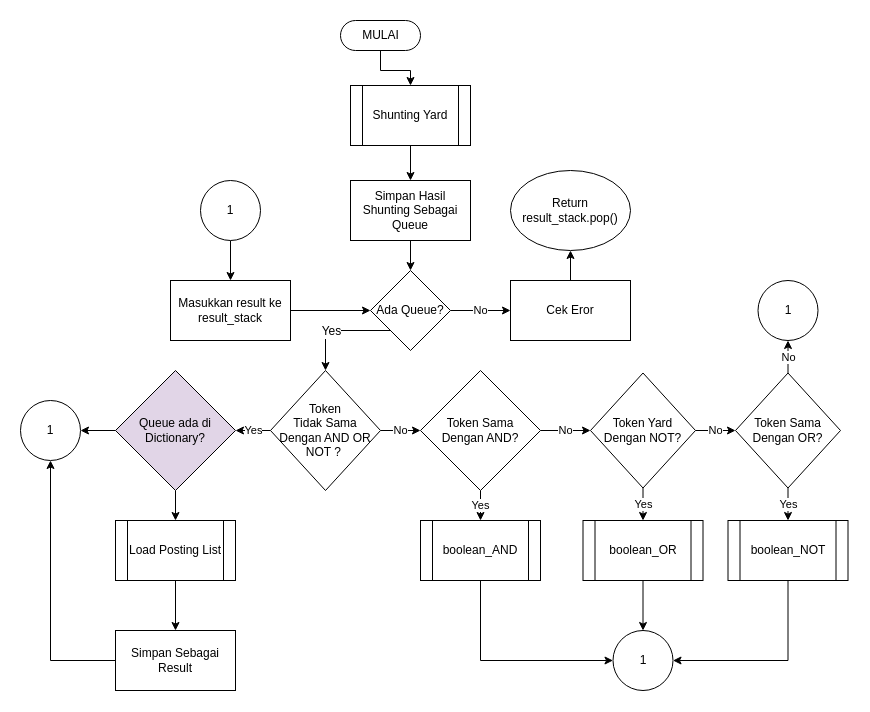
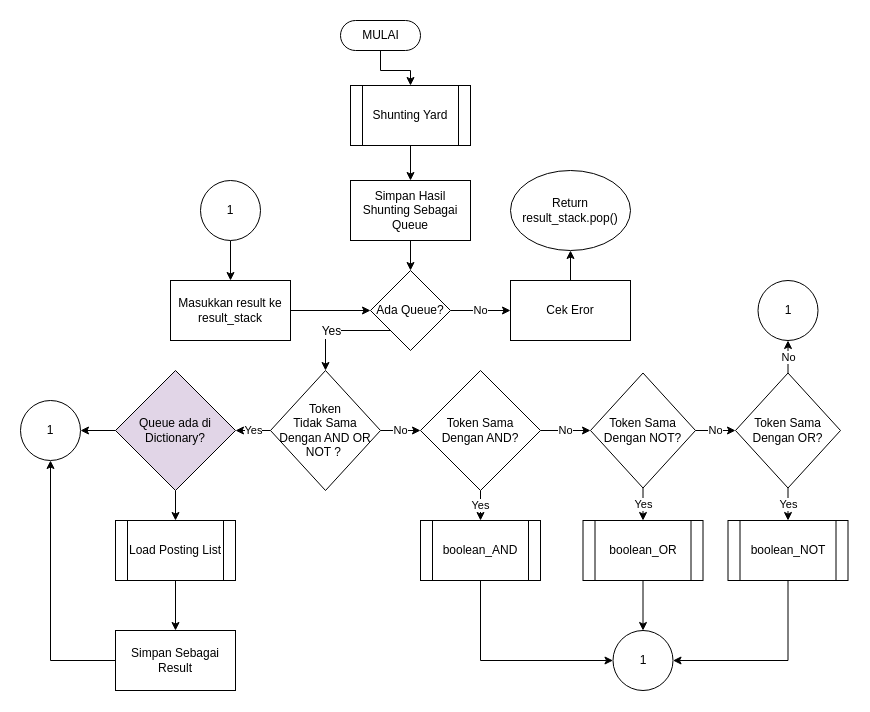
(643, 431) -> (643, 431)
